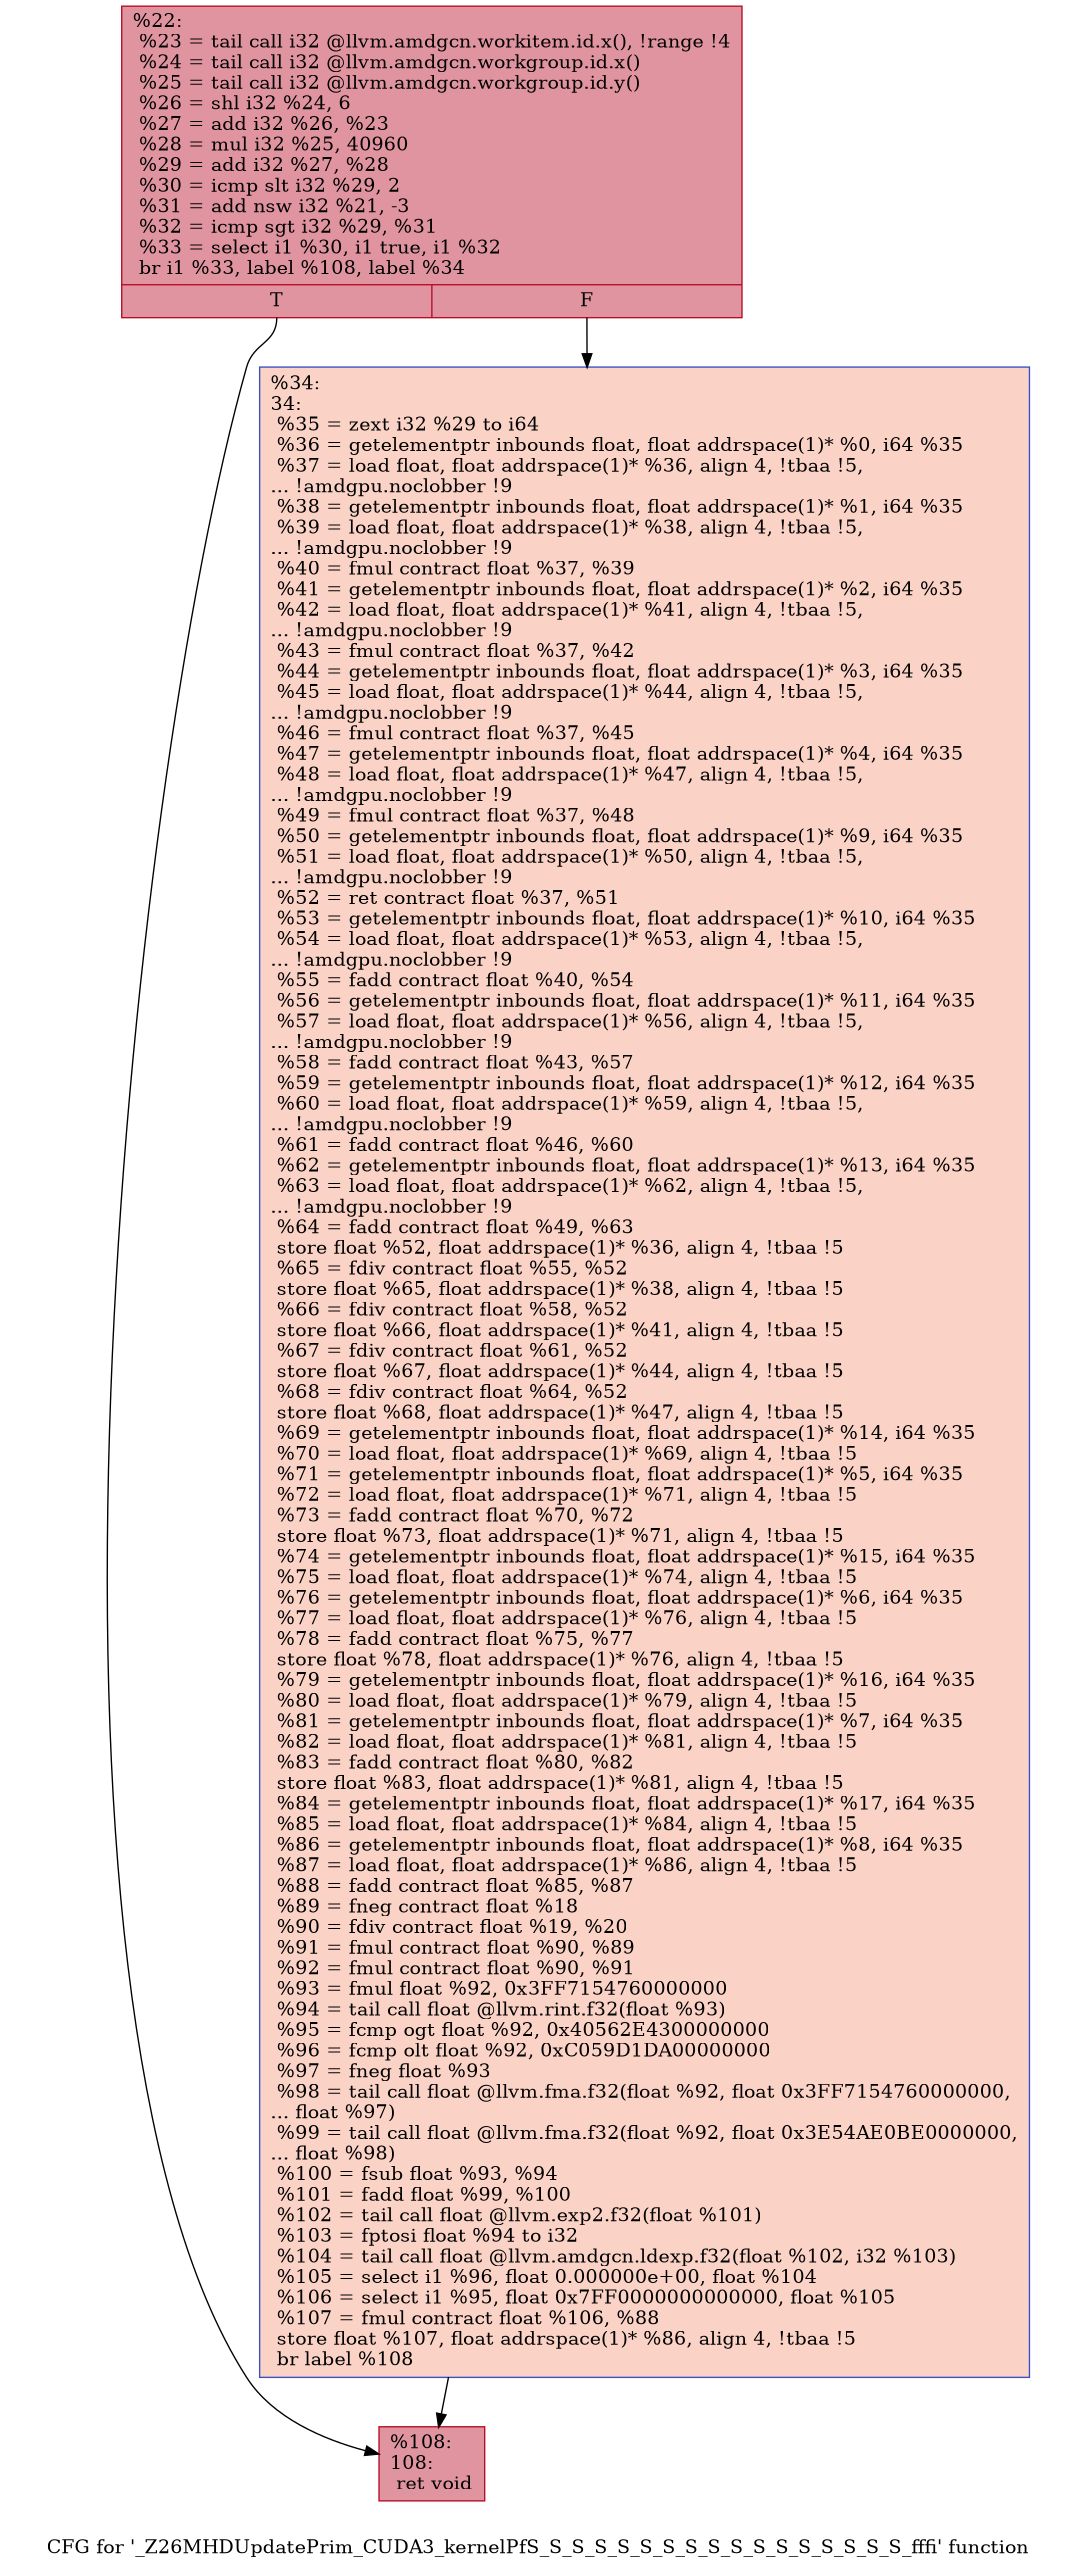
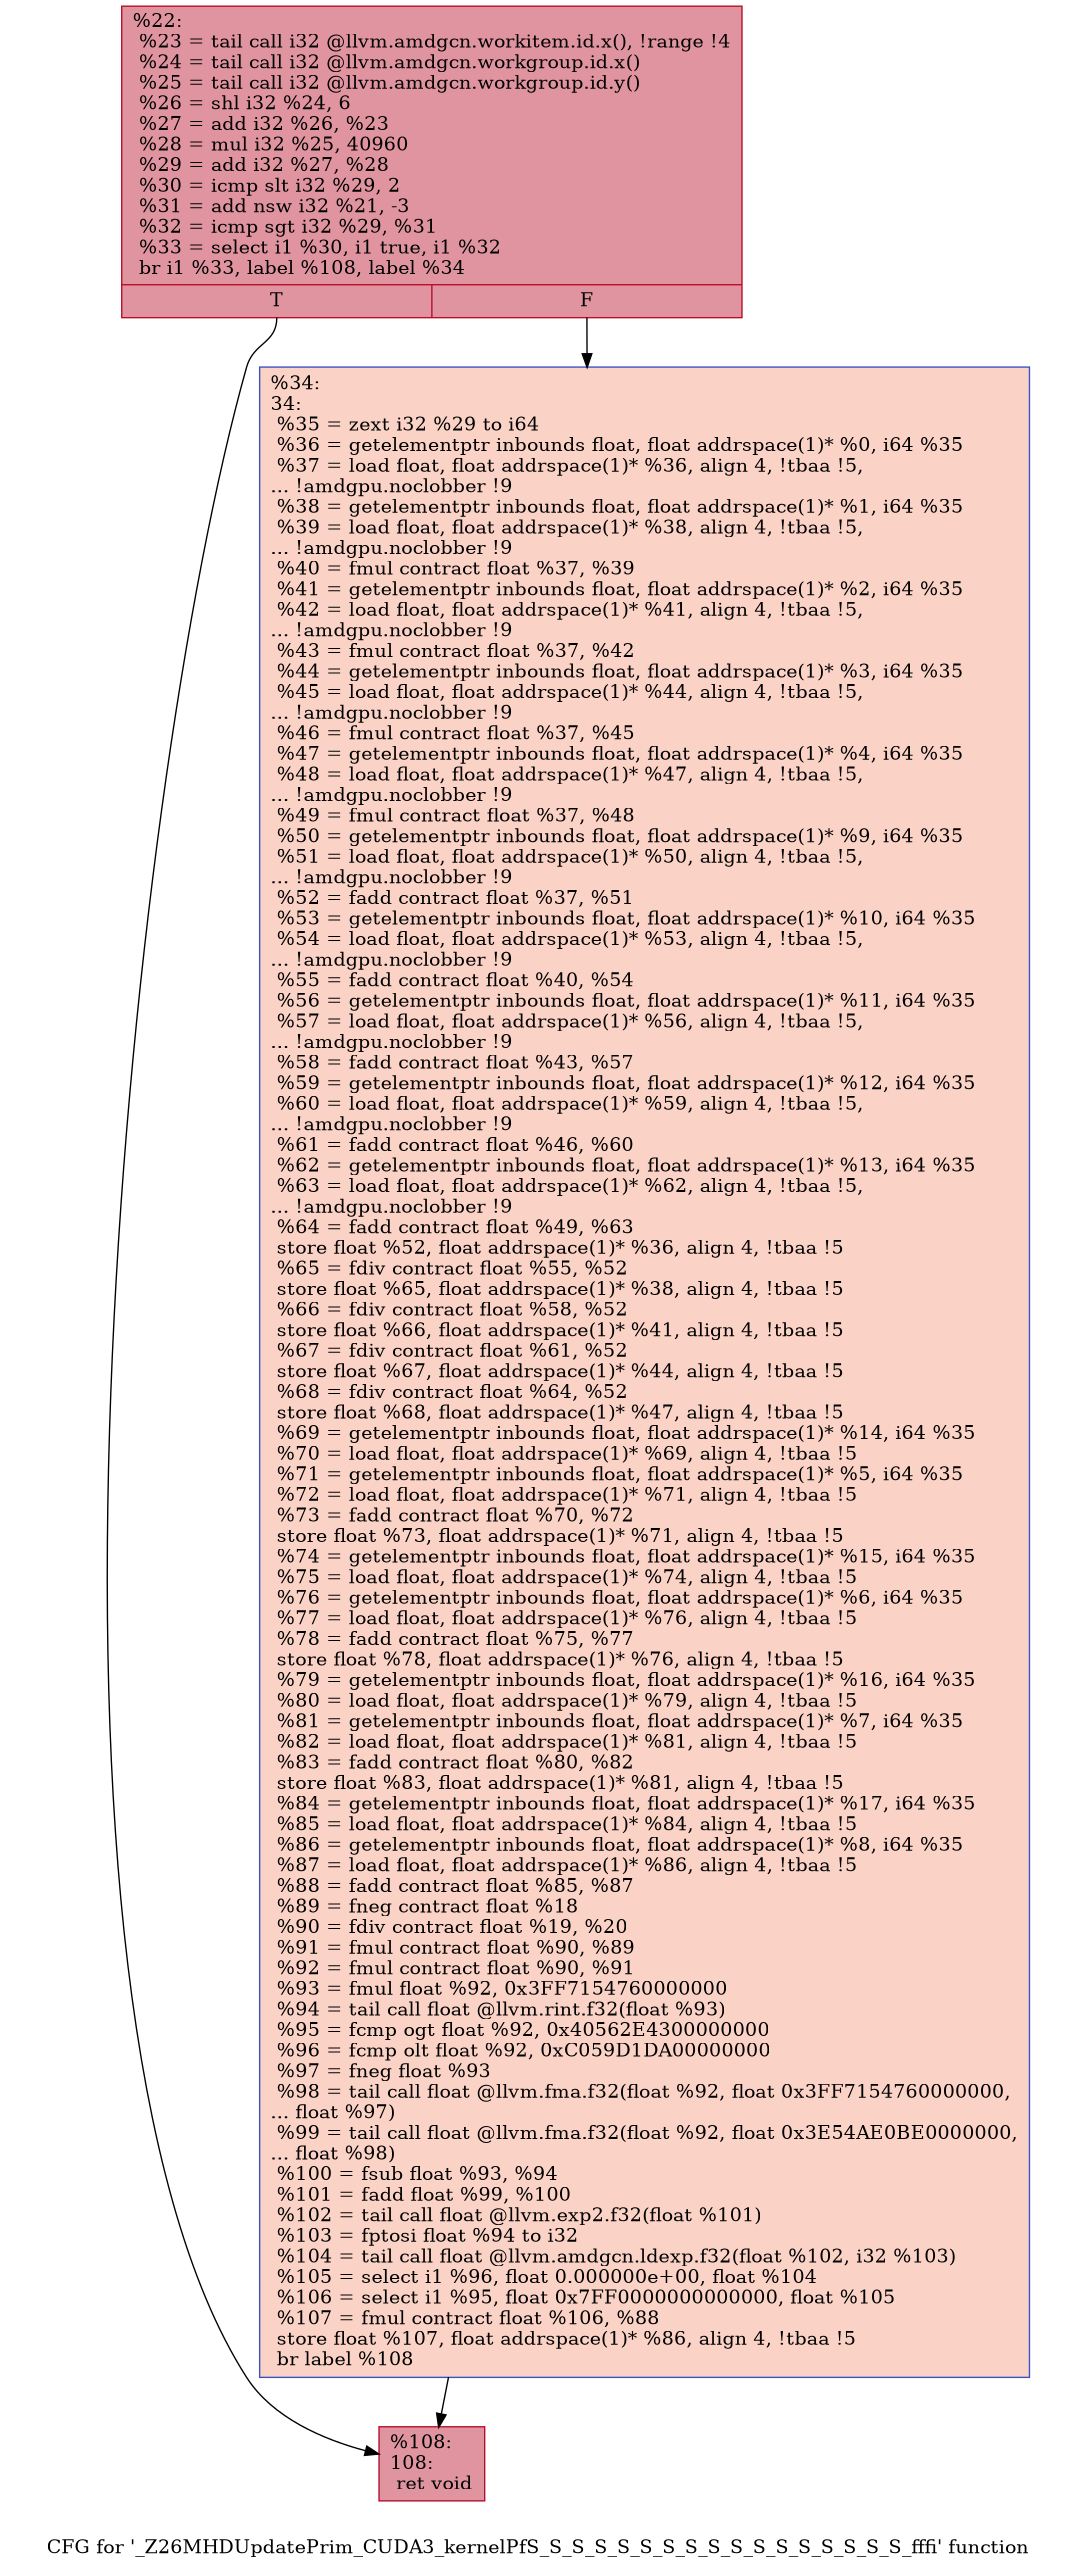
(446, 898) -> (452, 898)
